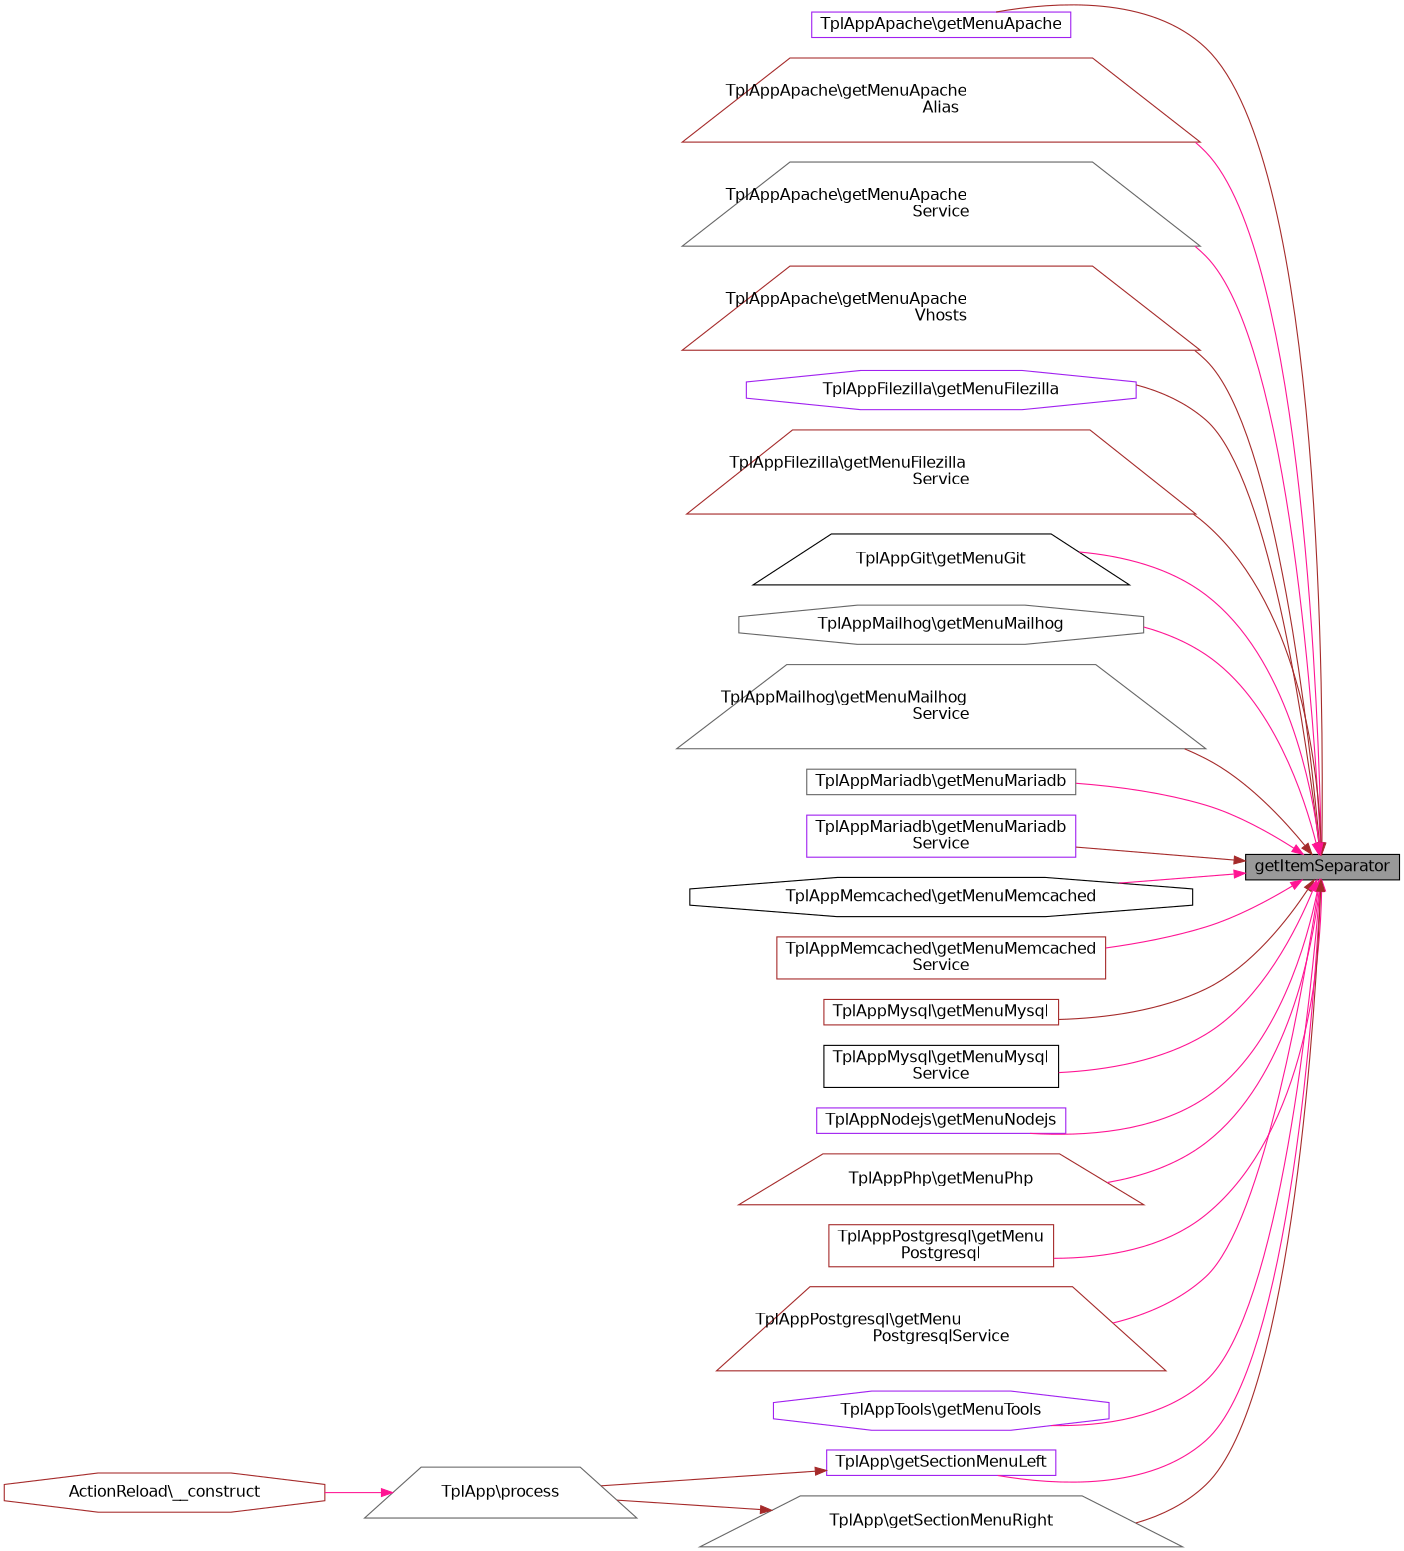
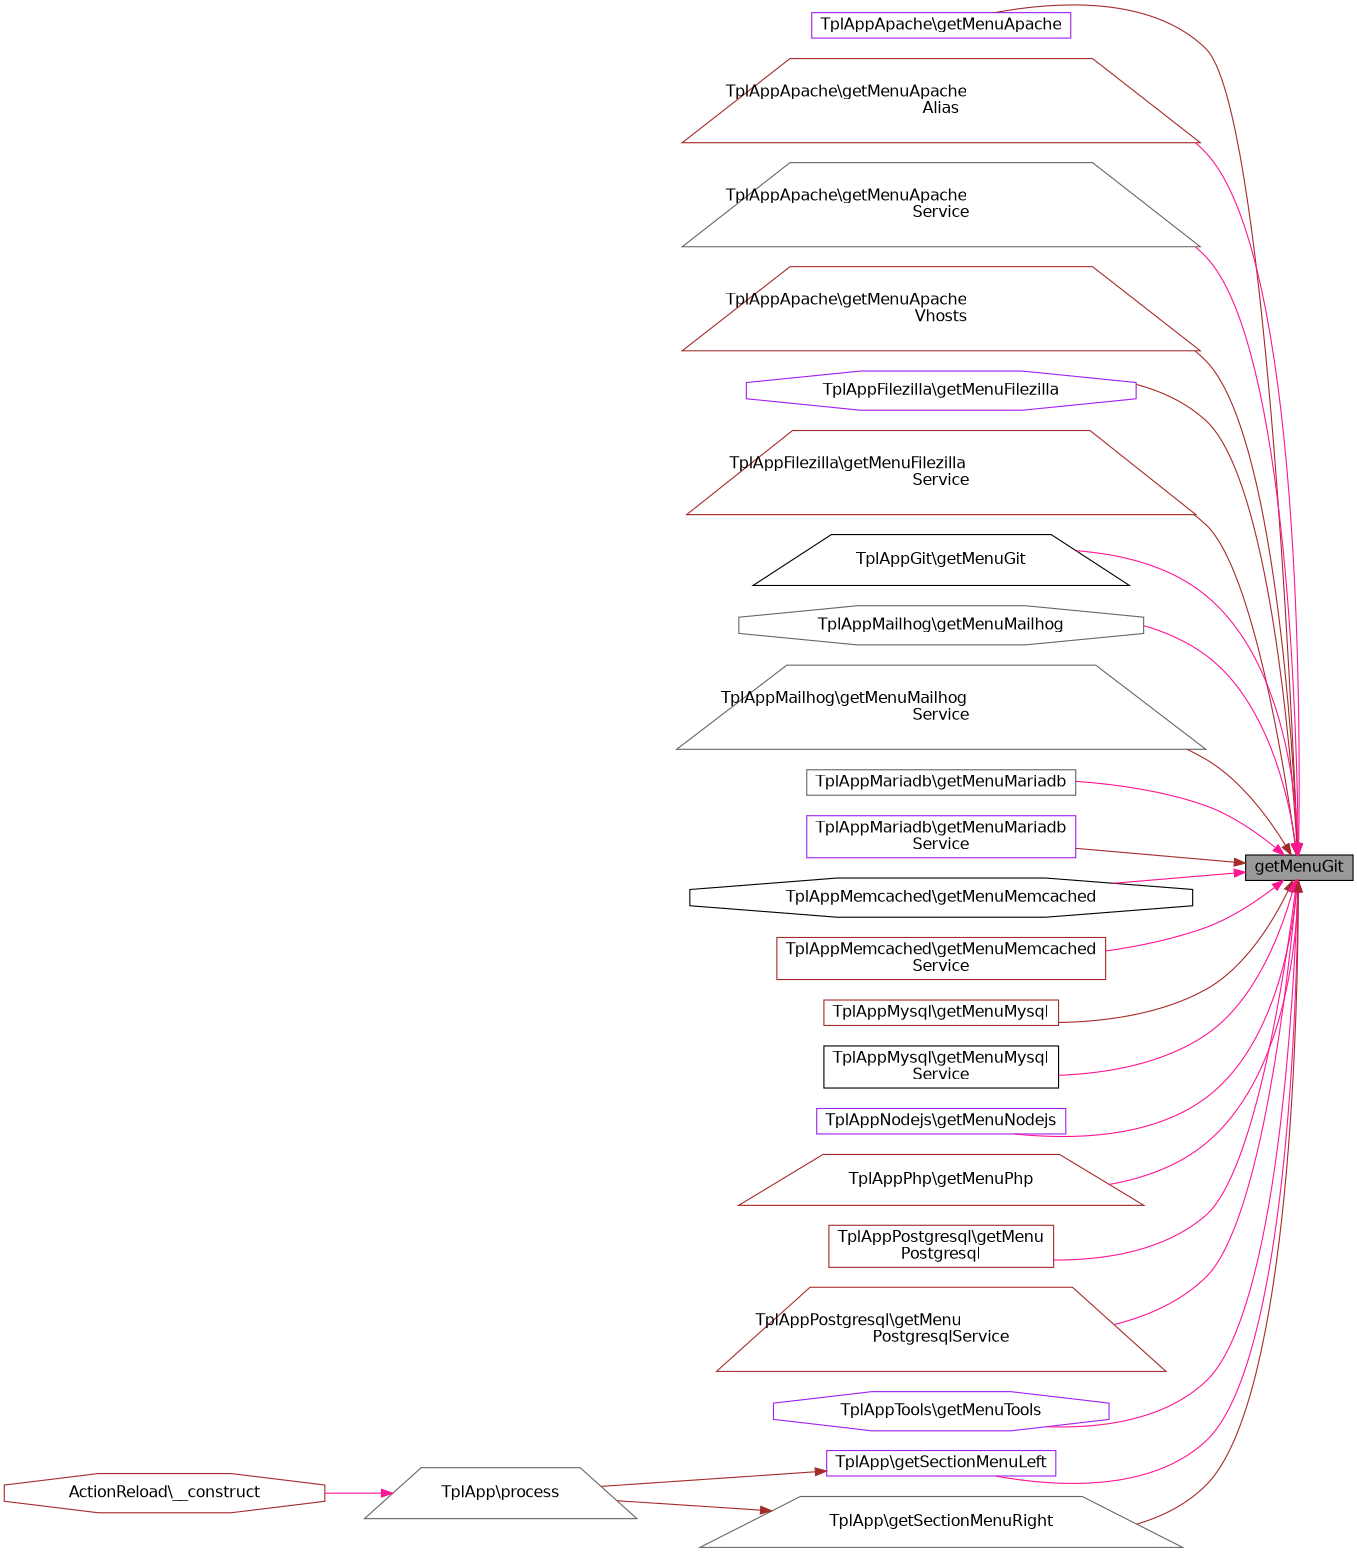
(1323, 867) -> (1299, 868)
